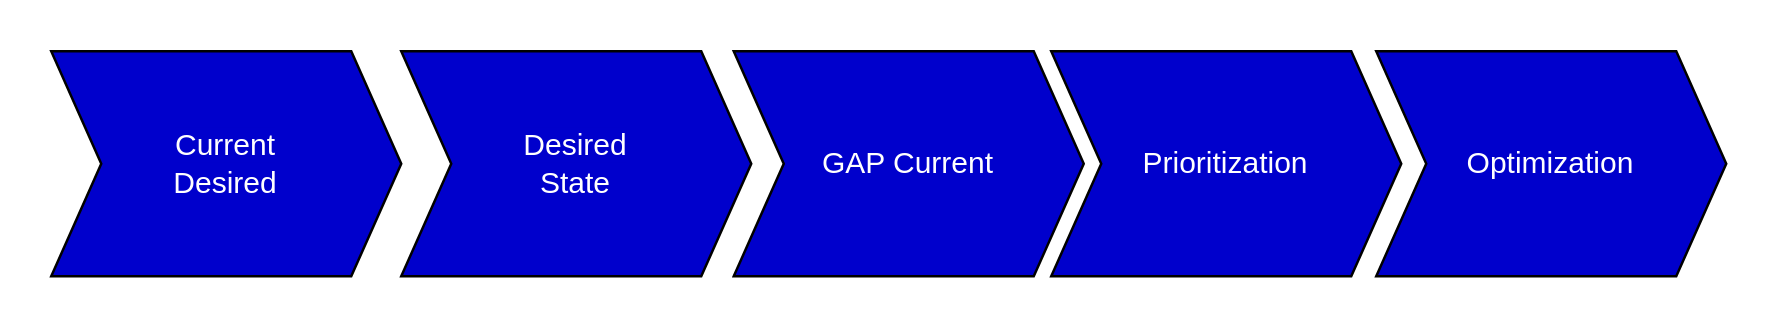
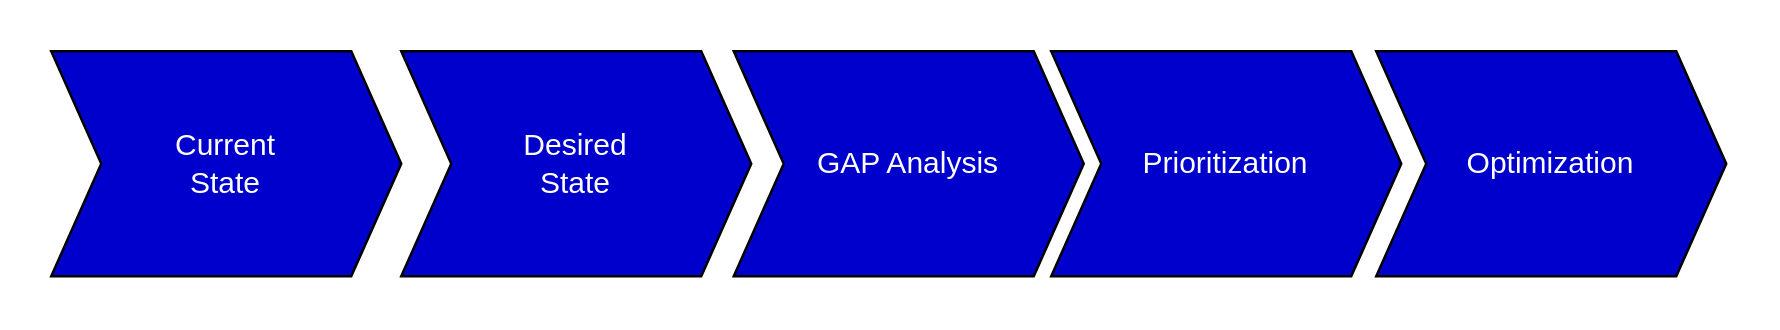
(226, 164) -> (226, 164)
(909, 164) -> (909, 164)
